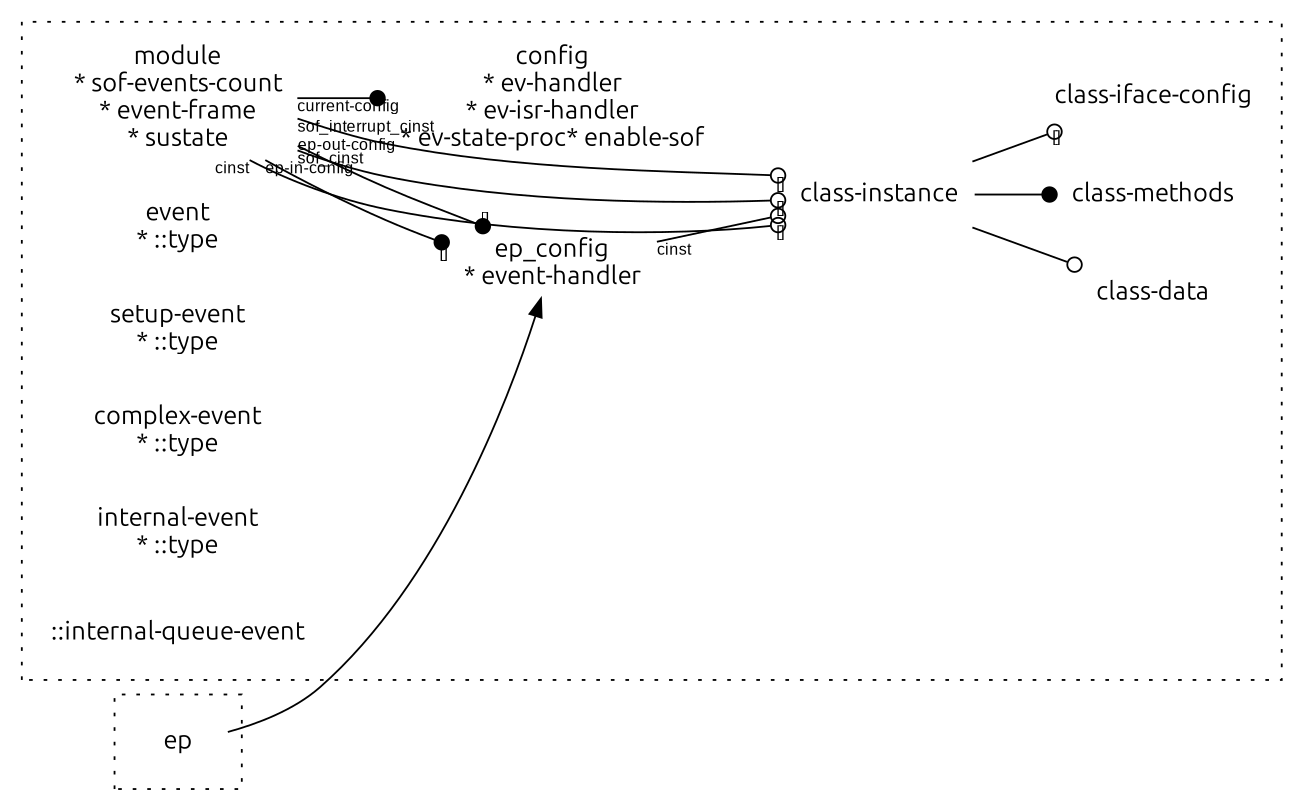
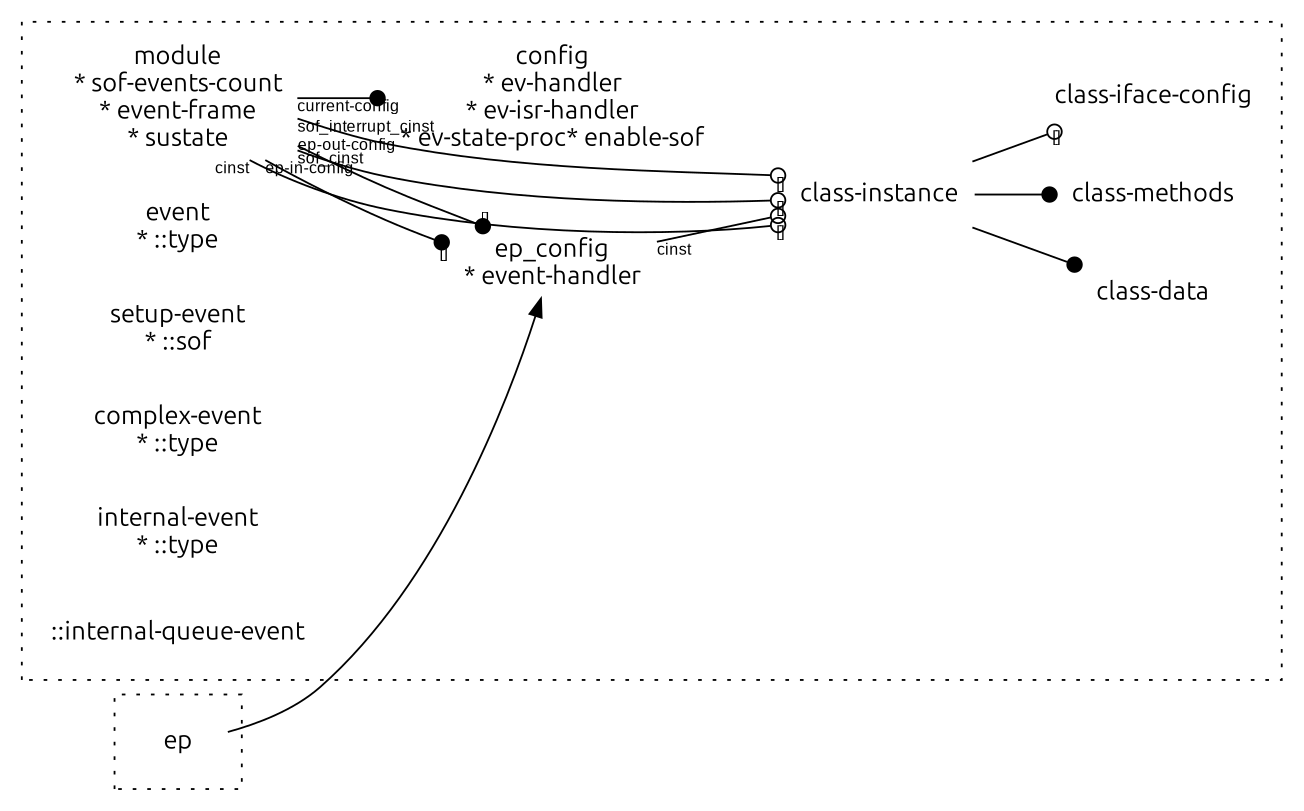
(1020, 245) -> (1020, 245)
(178, 329) -> (178, 329)
